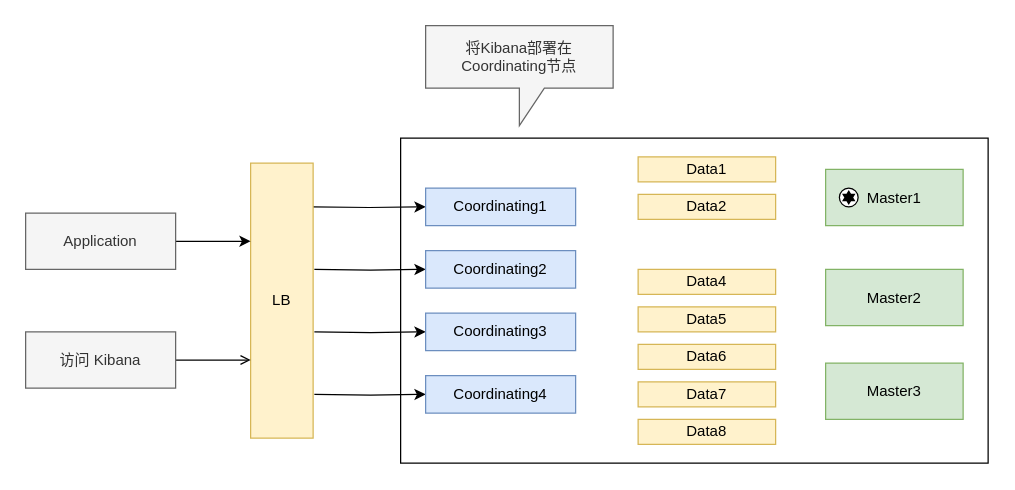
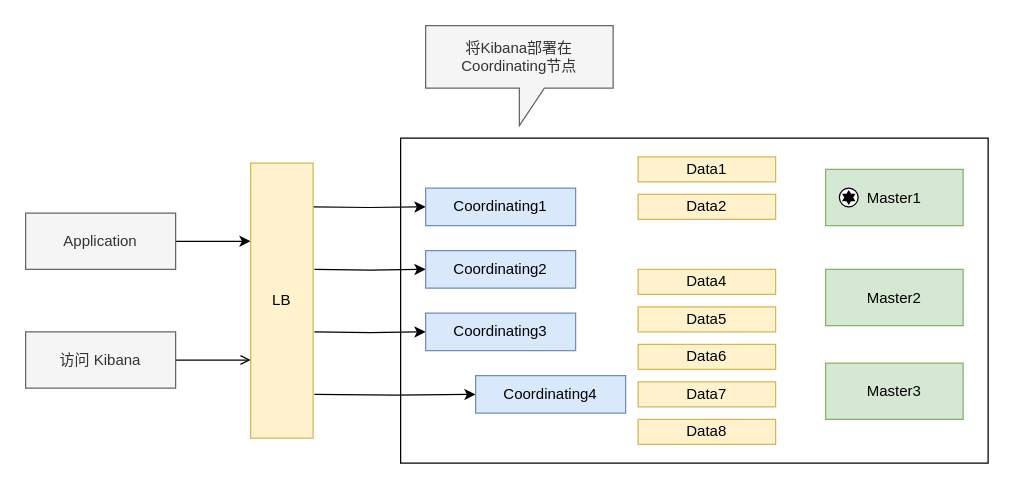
(501, 394) -> (551, 394)
